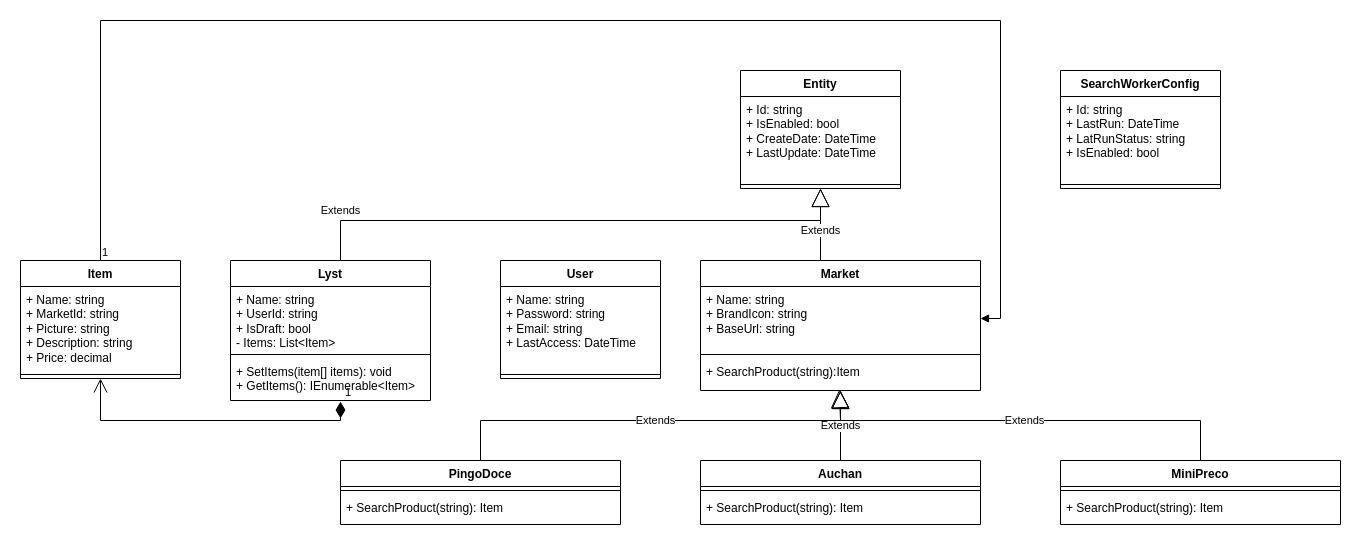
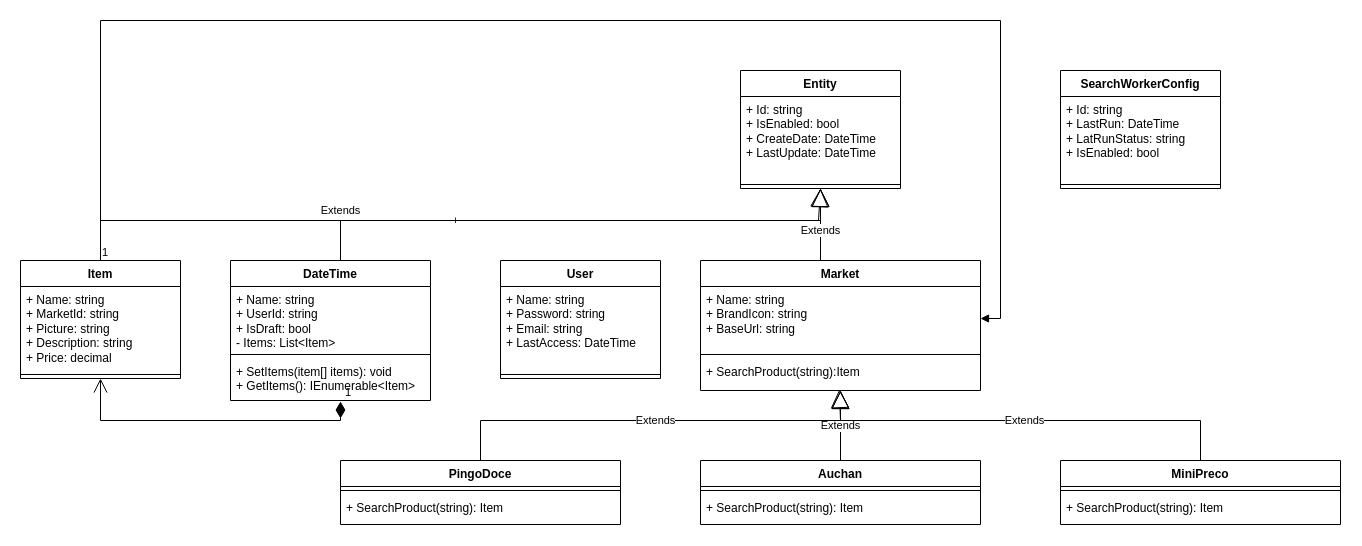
none -> (220, 221)
(331, 275) -> (331, 275)
